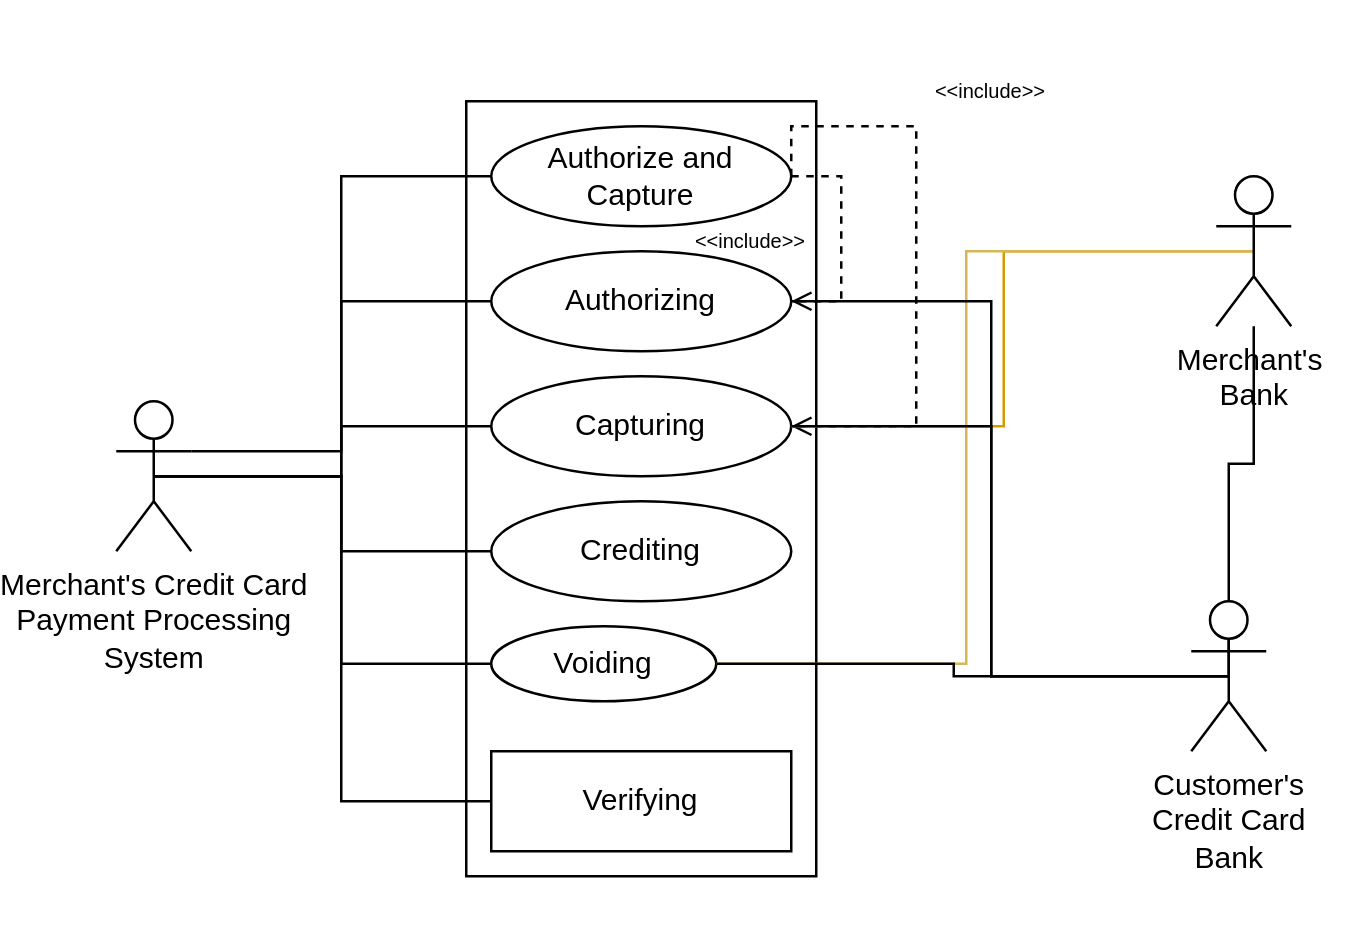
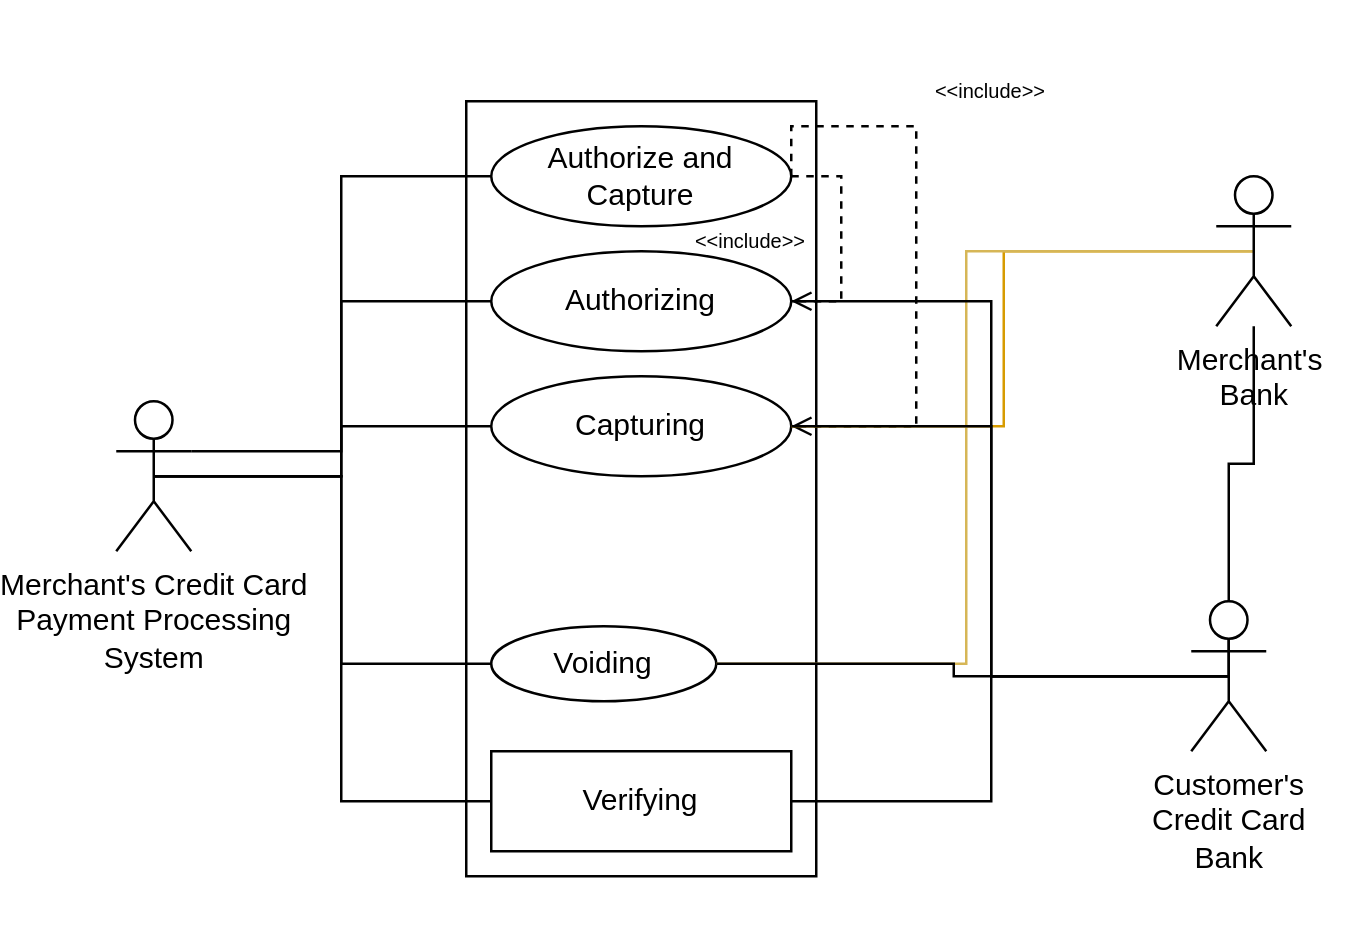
(418, 551) -> none
(641, 551) -> none
none -> (952, 801)
